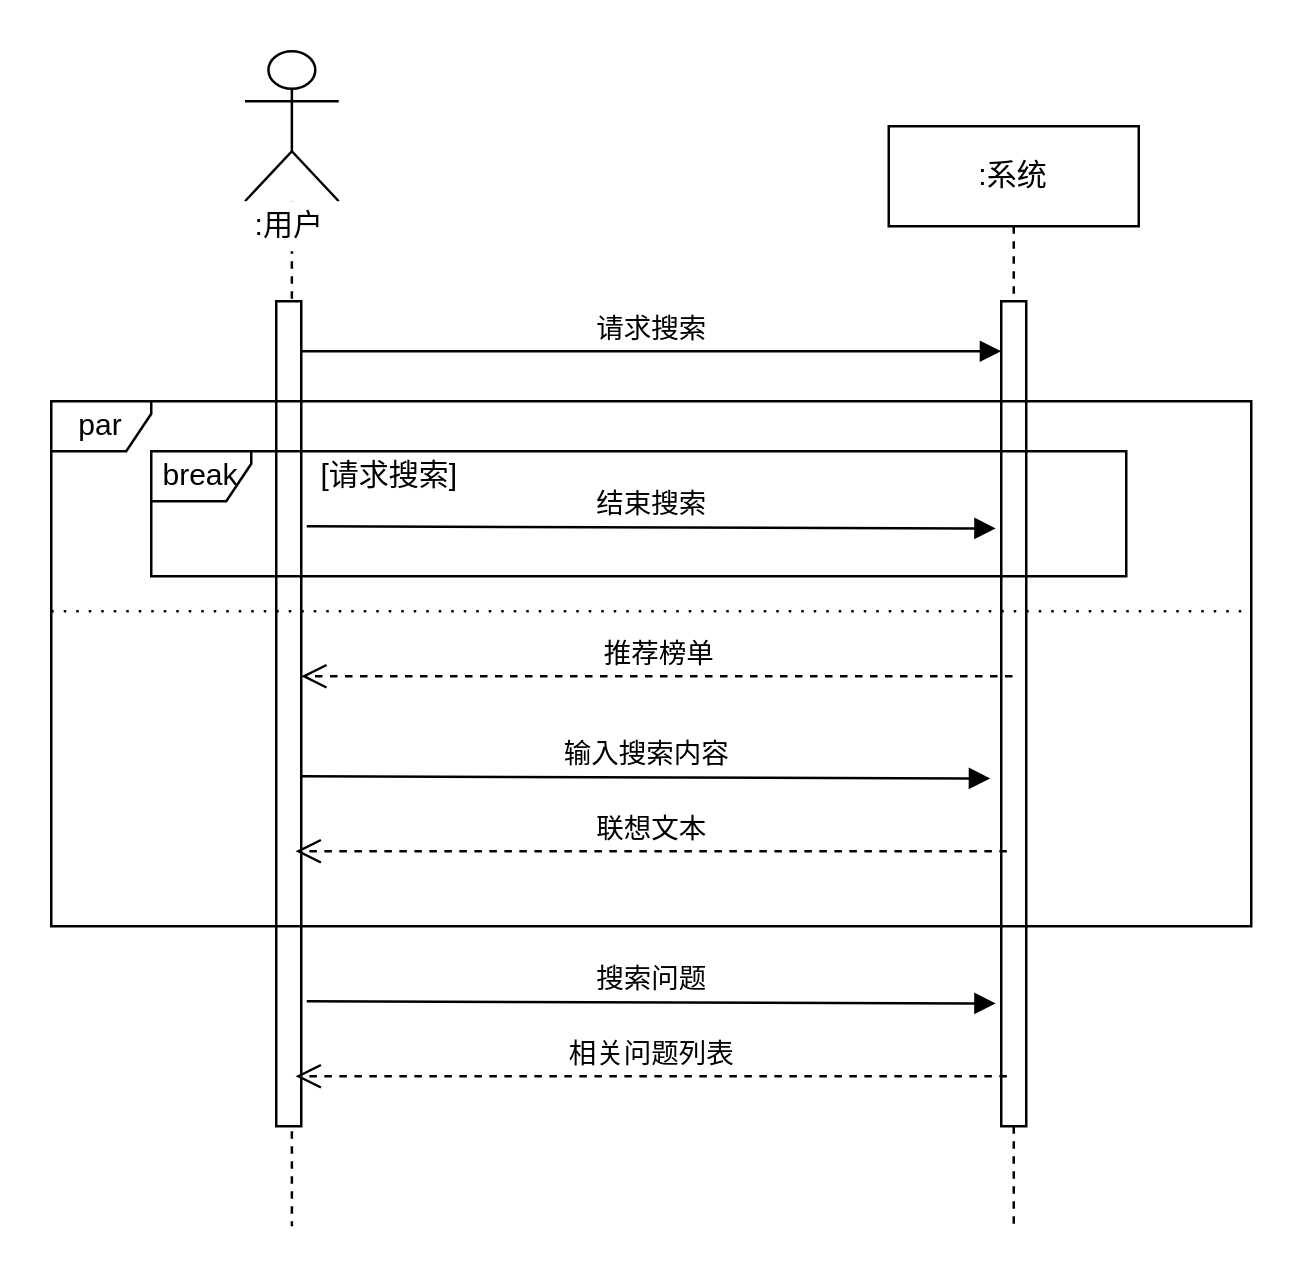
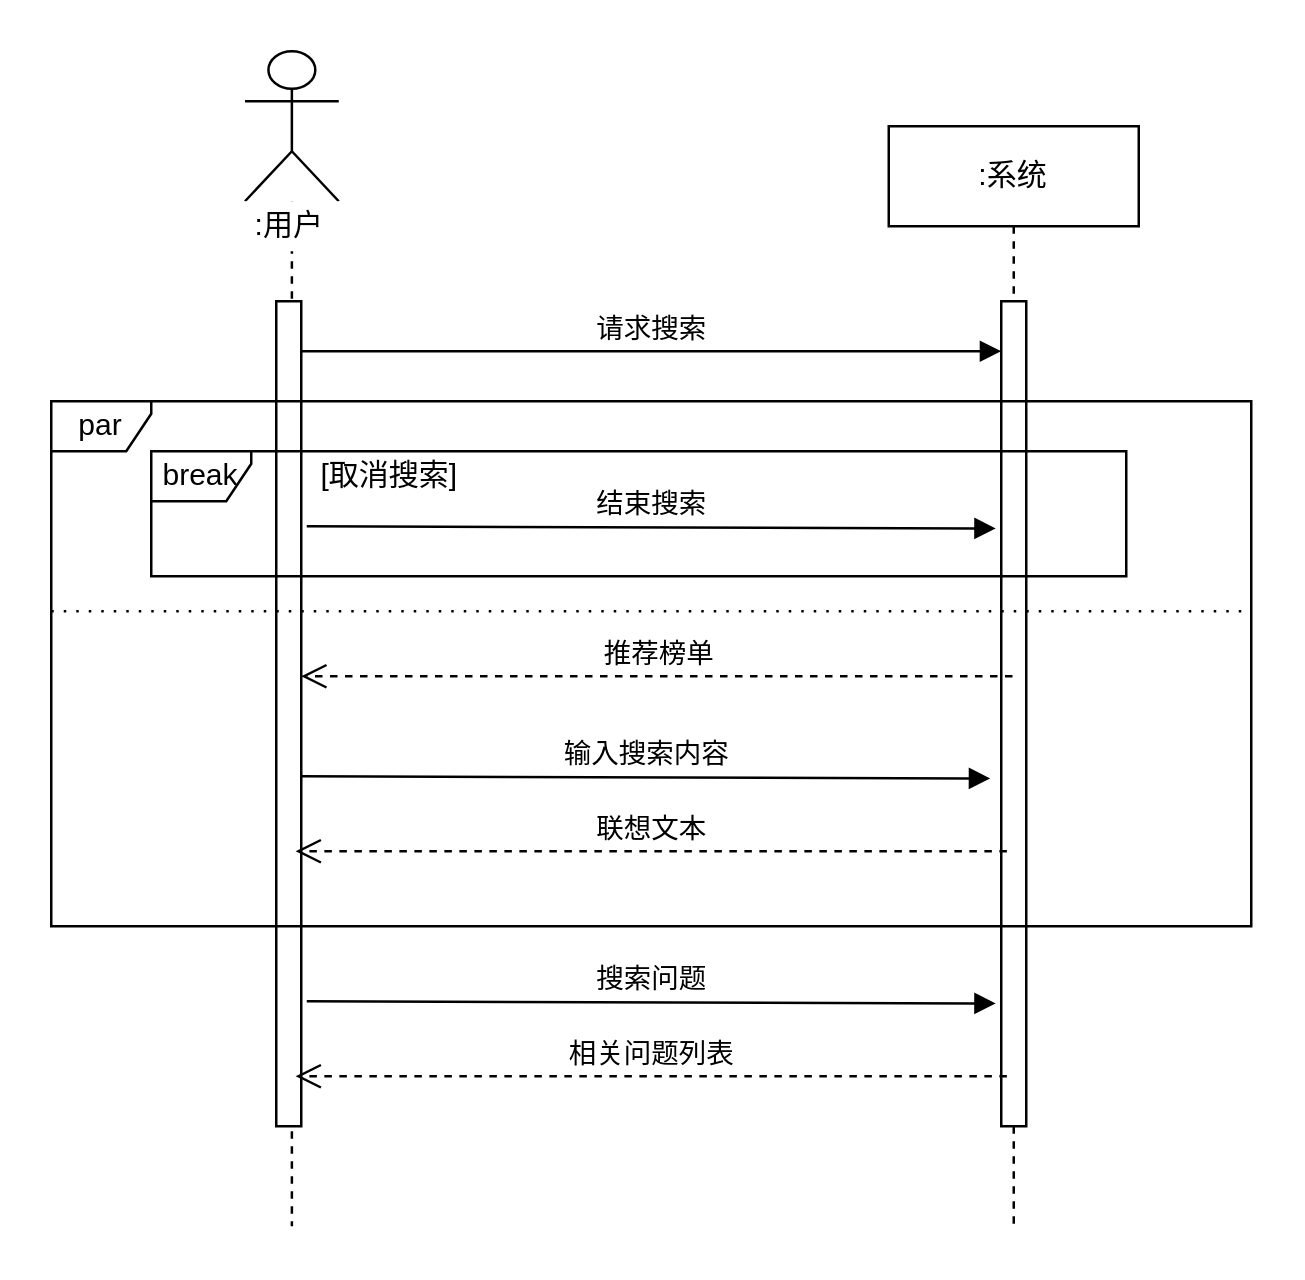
(390, 476) -> (390, 476)
